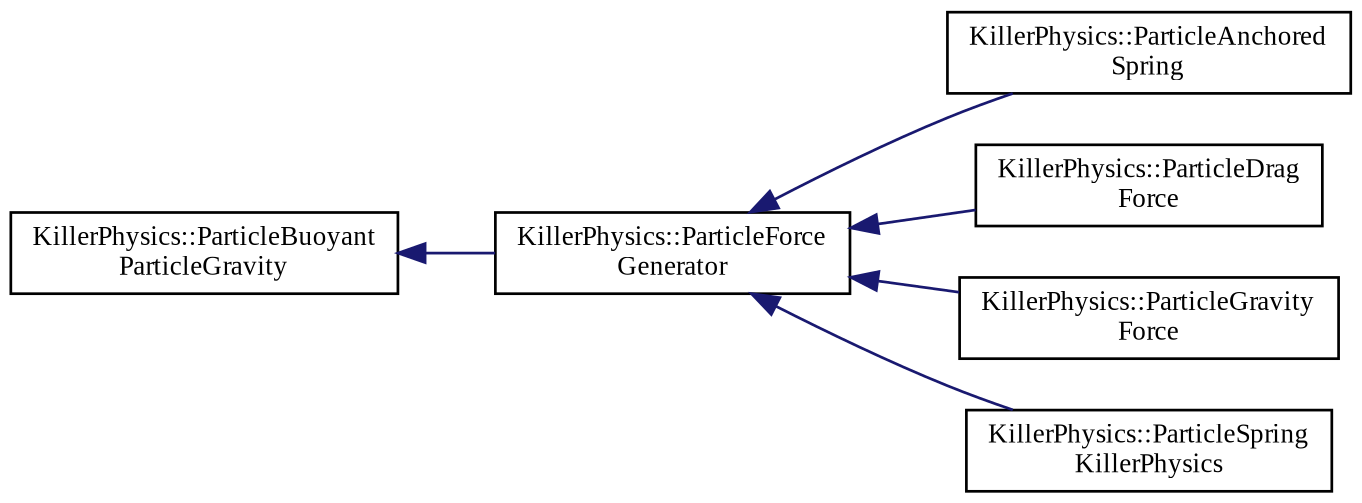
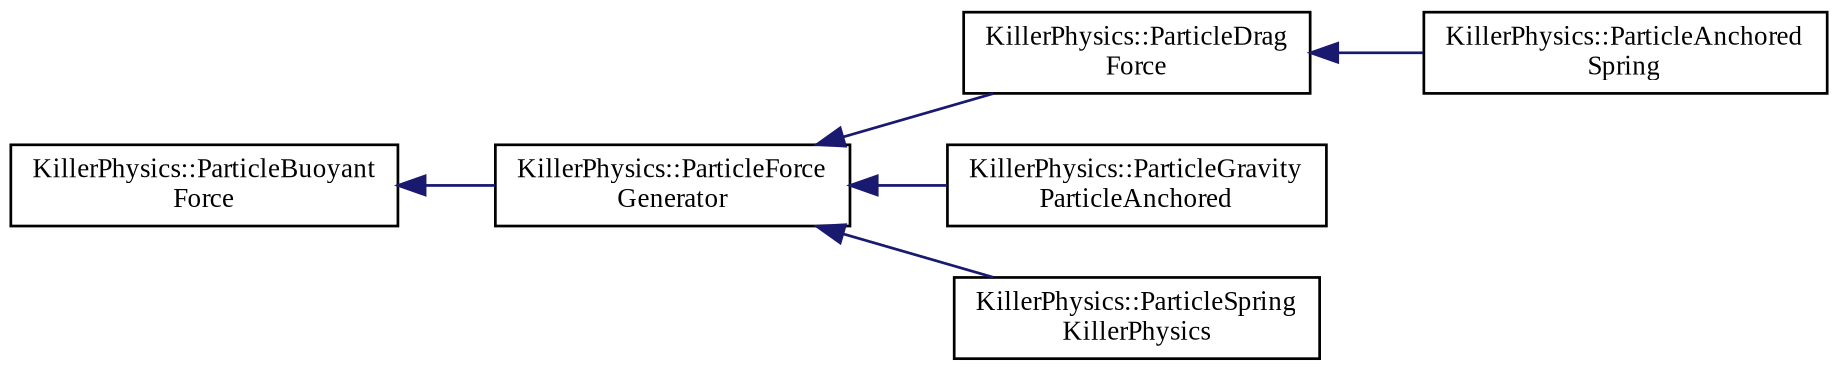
(892, 142) -> (1381, 53)
(204, 253) -> (204, 185)
(1149, 318) -> (1137, 185)
